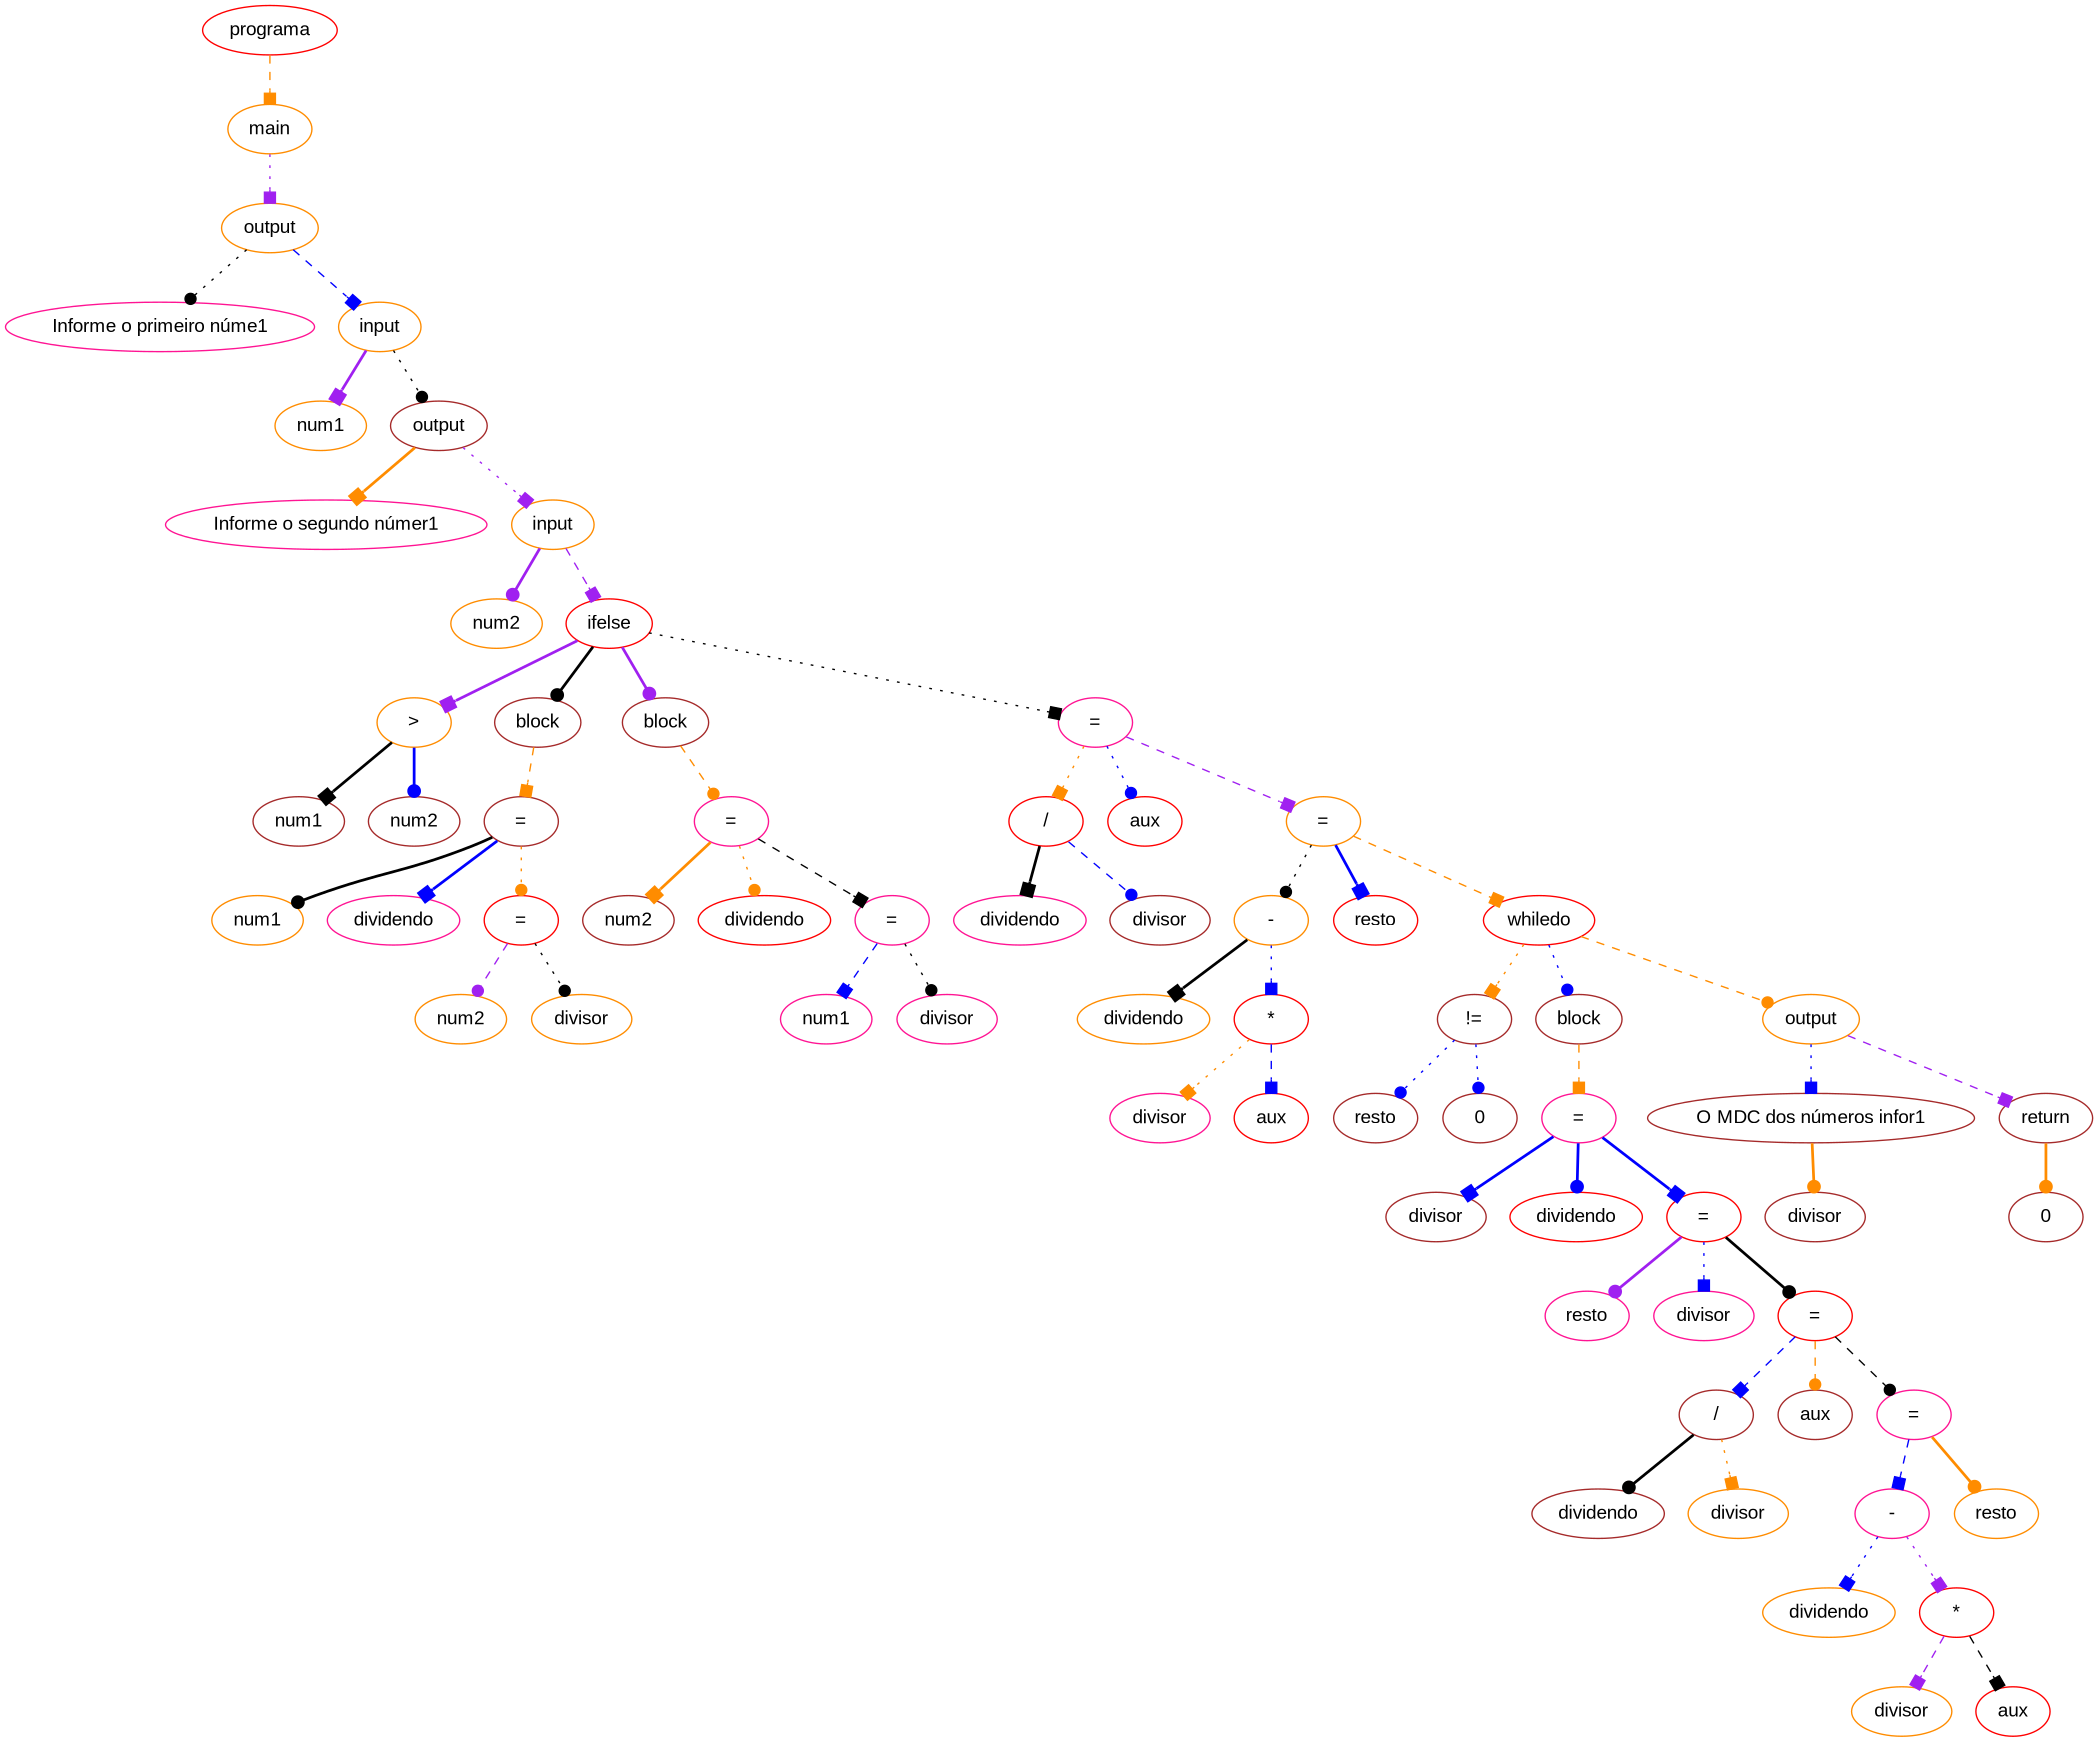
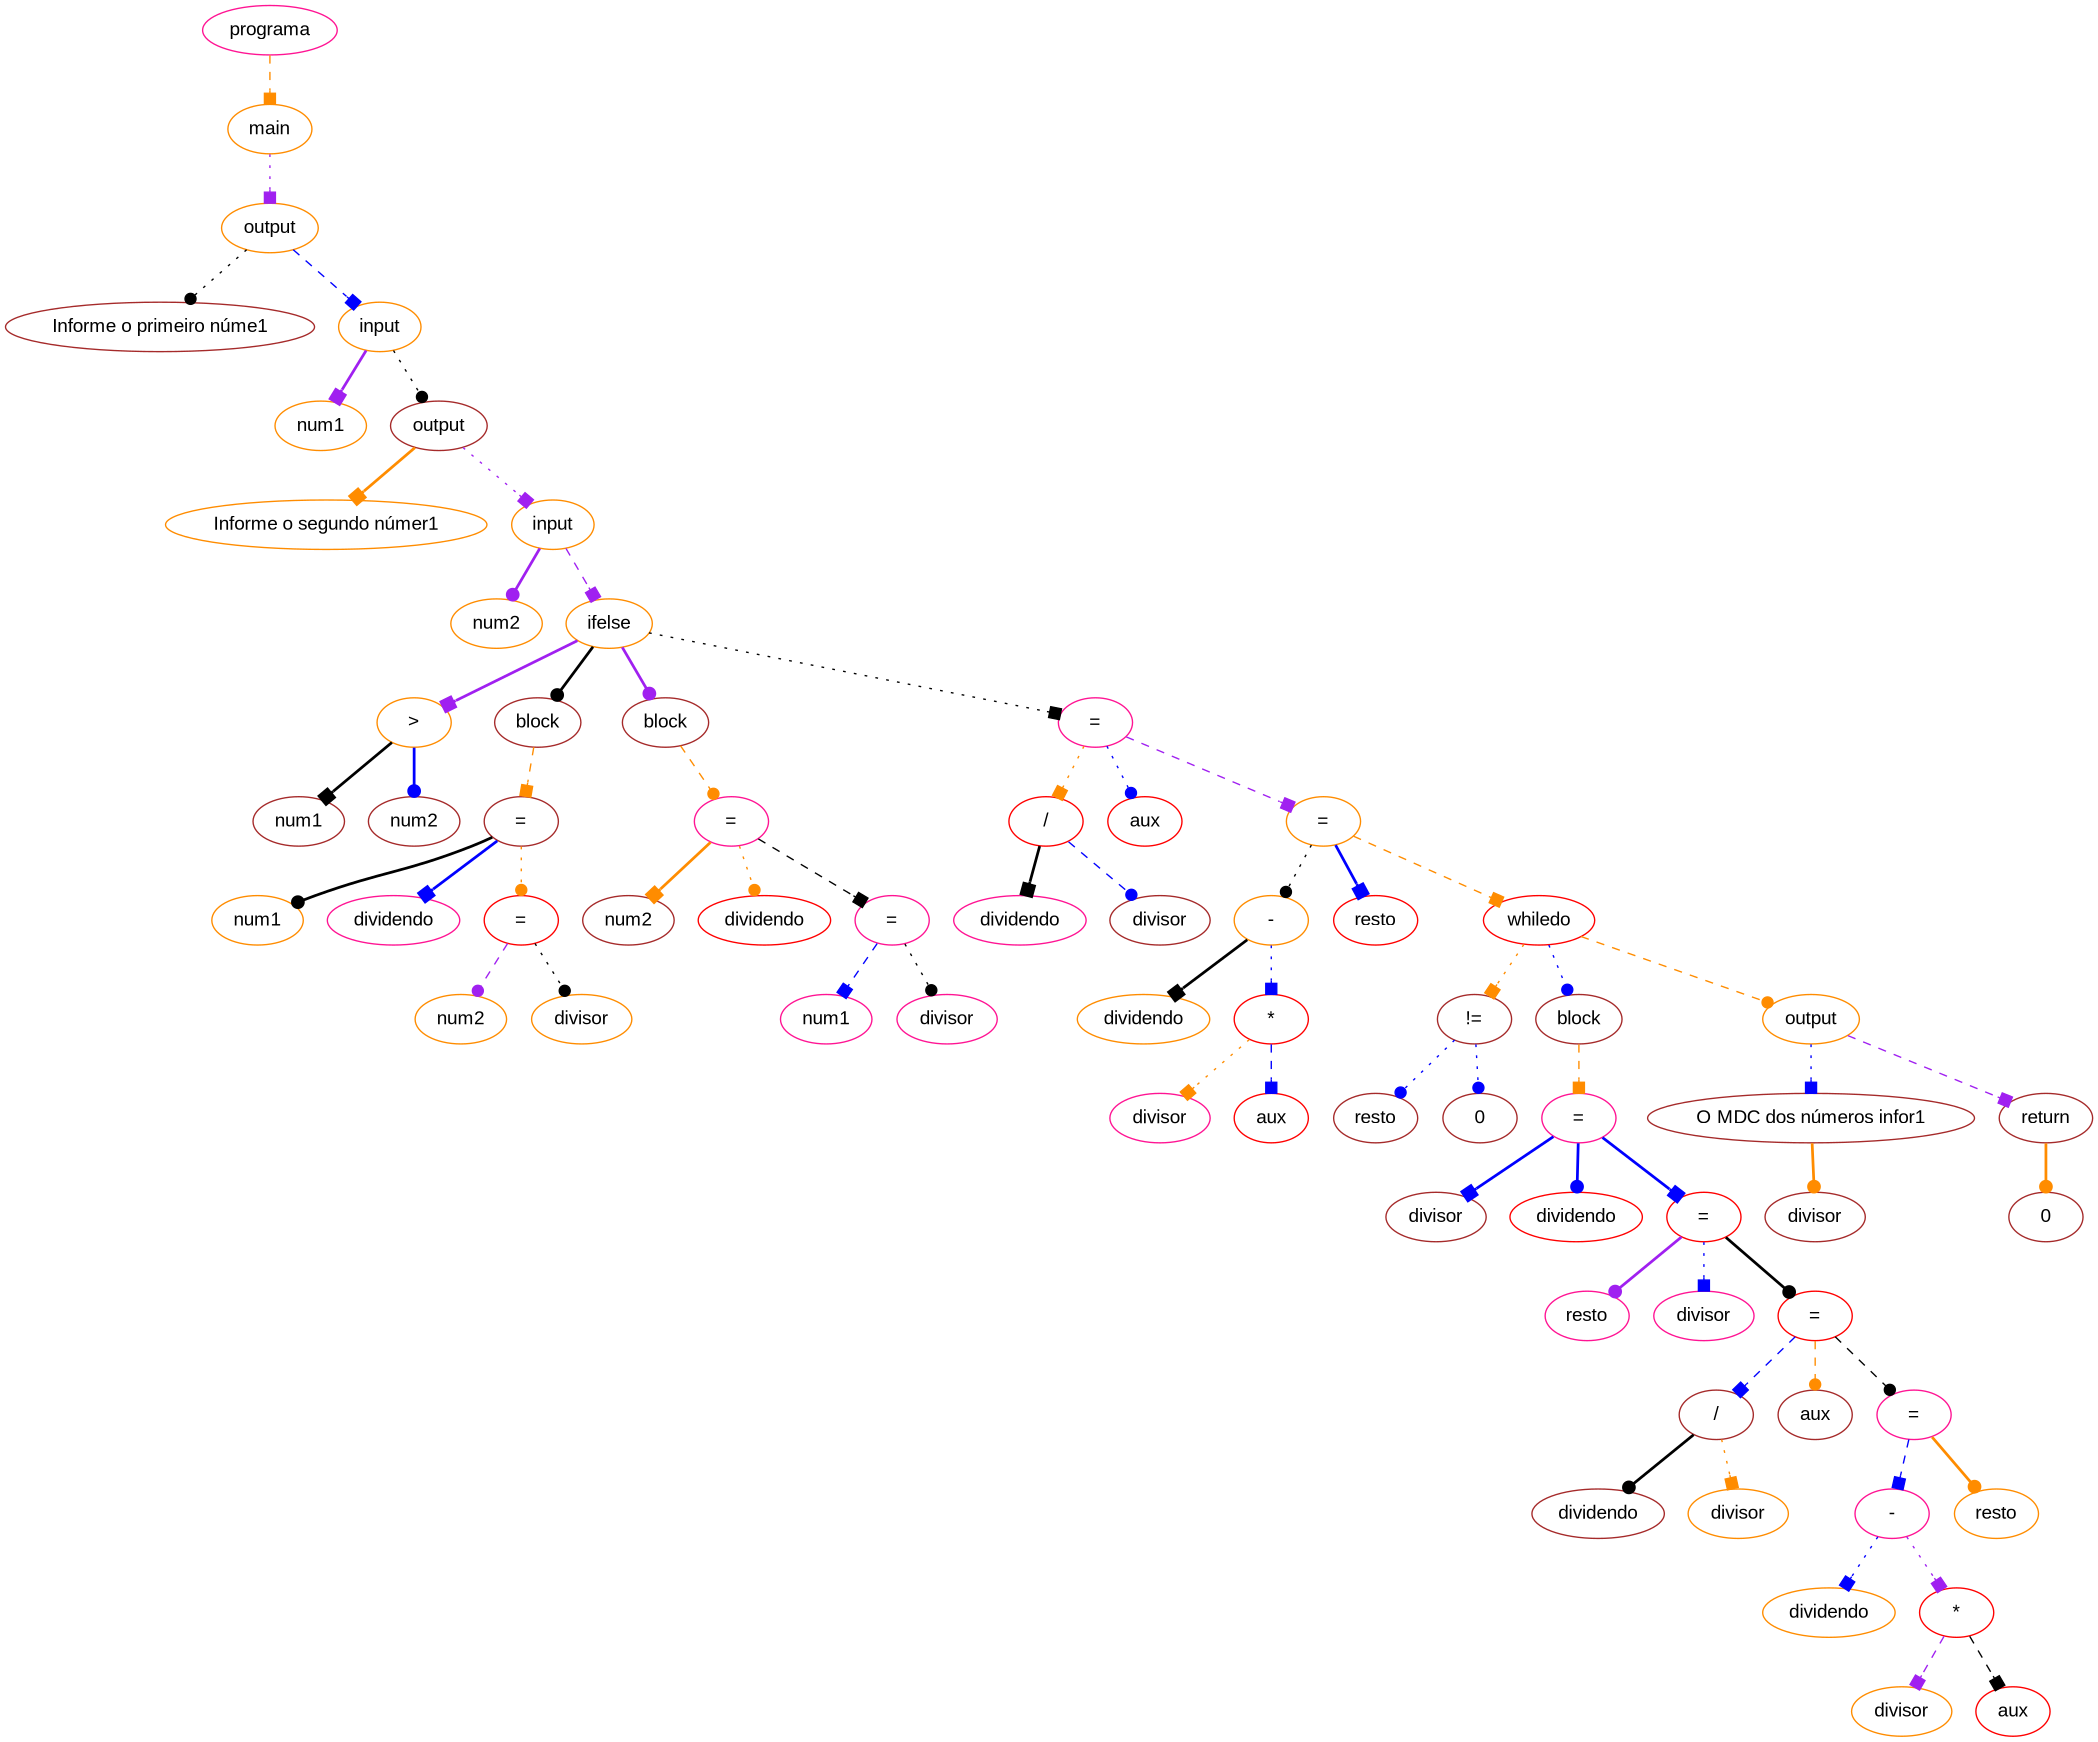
(270, 30) -> (270, 30)
(160, 327) -> (160, 327)
(326, 525) -> (326, 525)
(609, 624) -> (609, 624)
